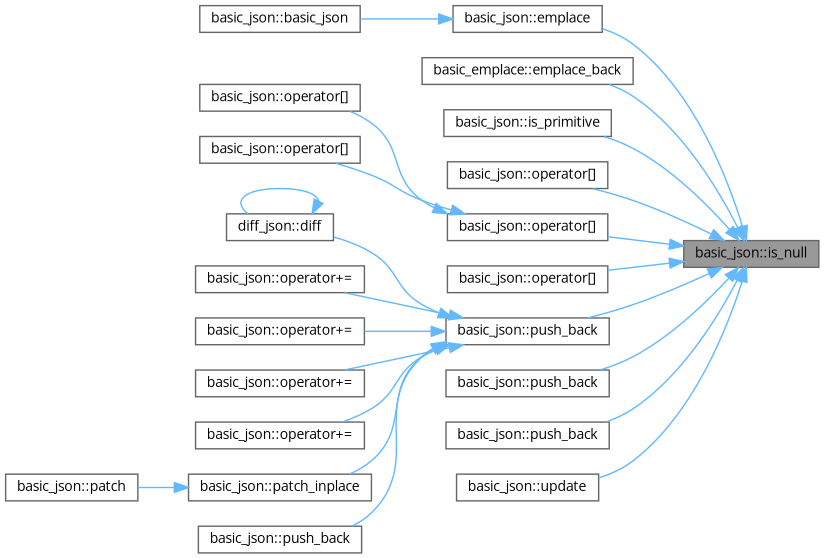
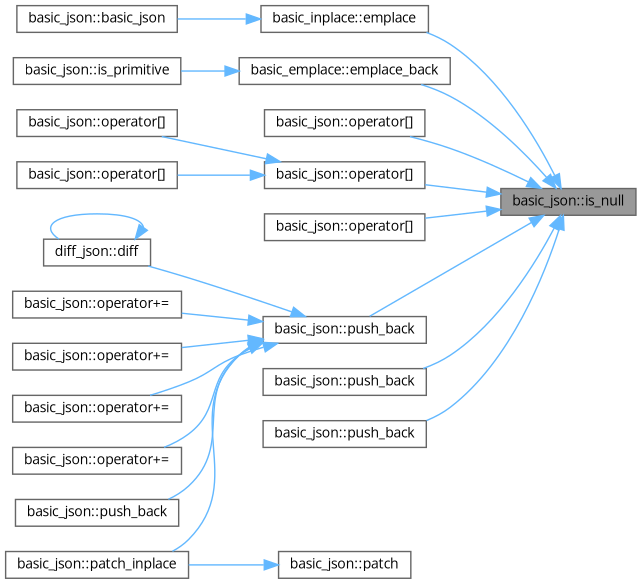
(528, 19) -> (345, 19)
(673, 175) -> (203, 71)
(156, 488) -> (226, 565)
(528, 488) -> none
